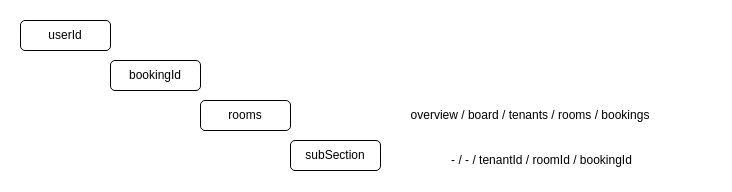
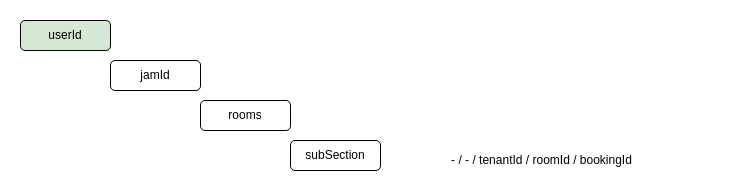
(66, 36) -> (66, 36)
(156, 76) -> (156, 76)
(531, 116) -> none
